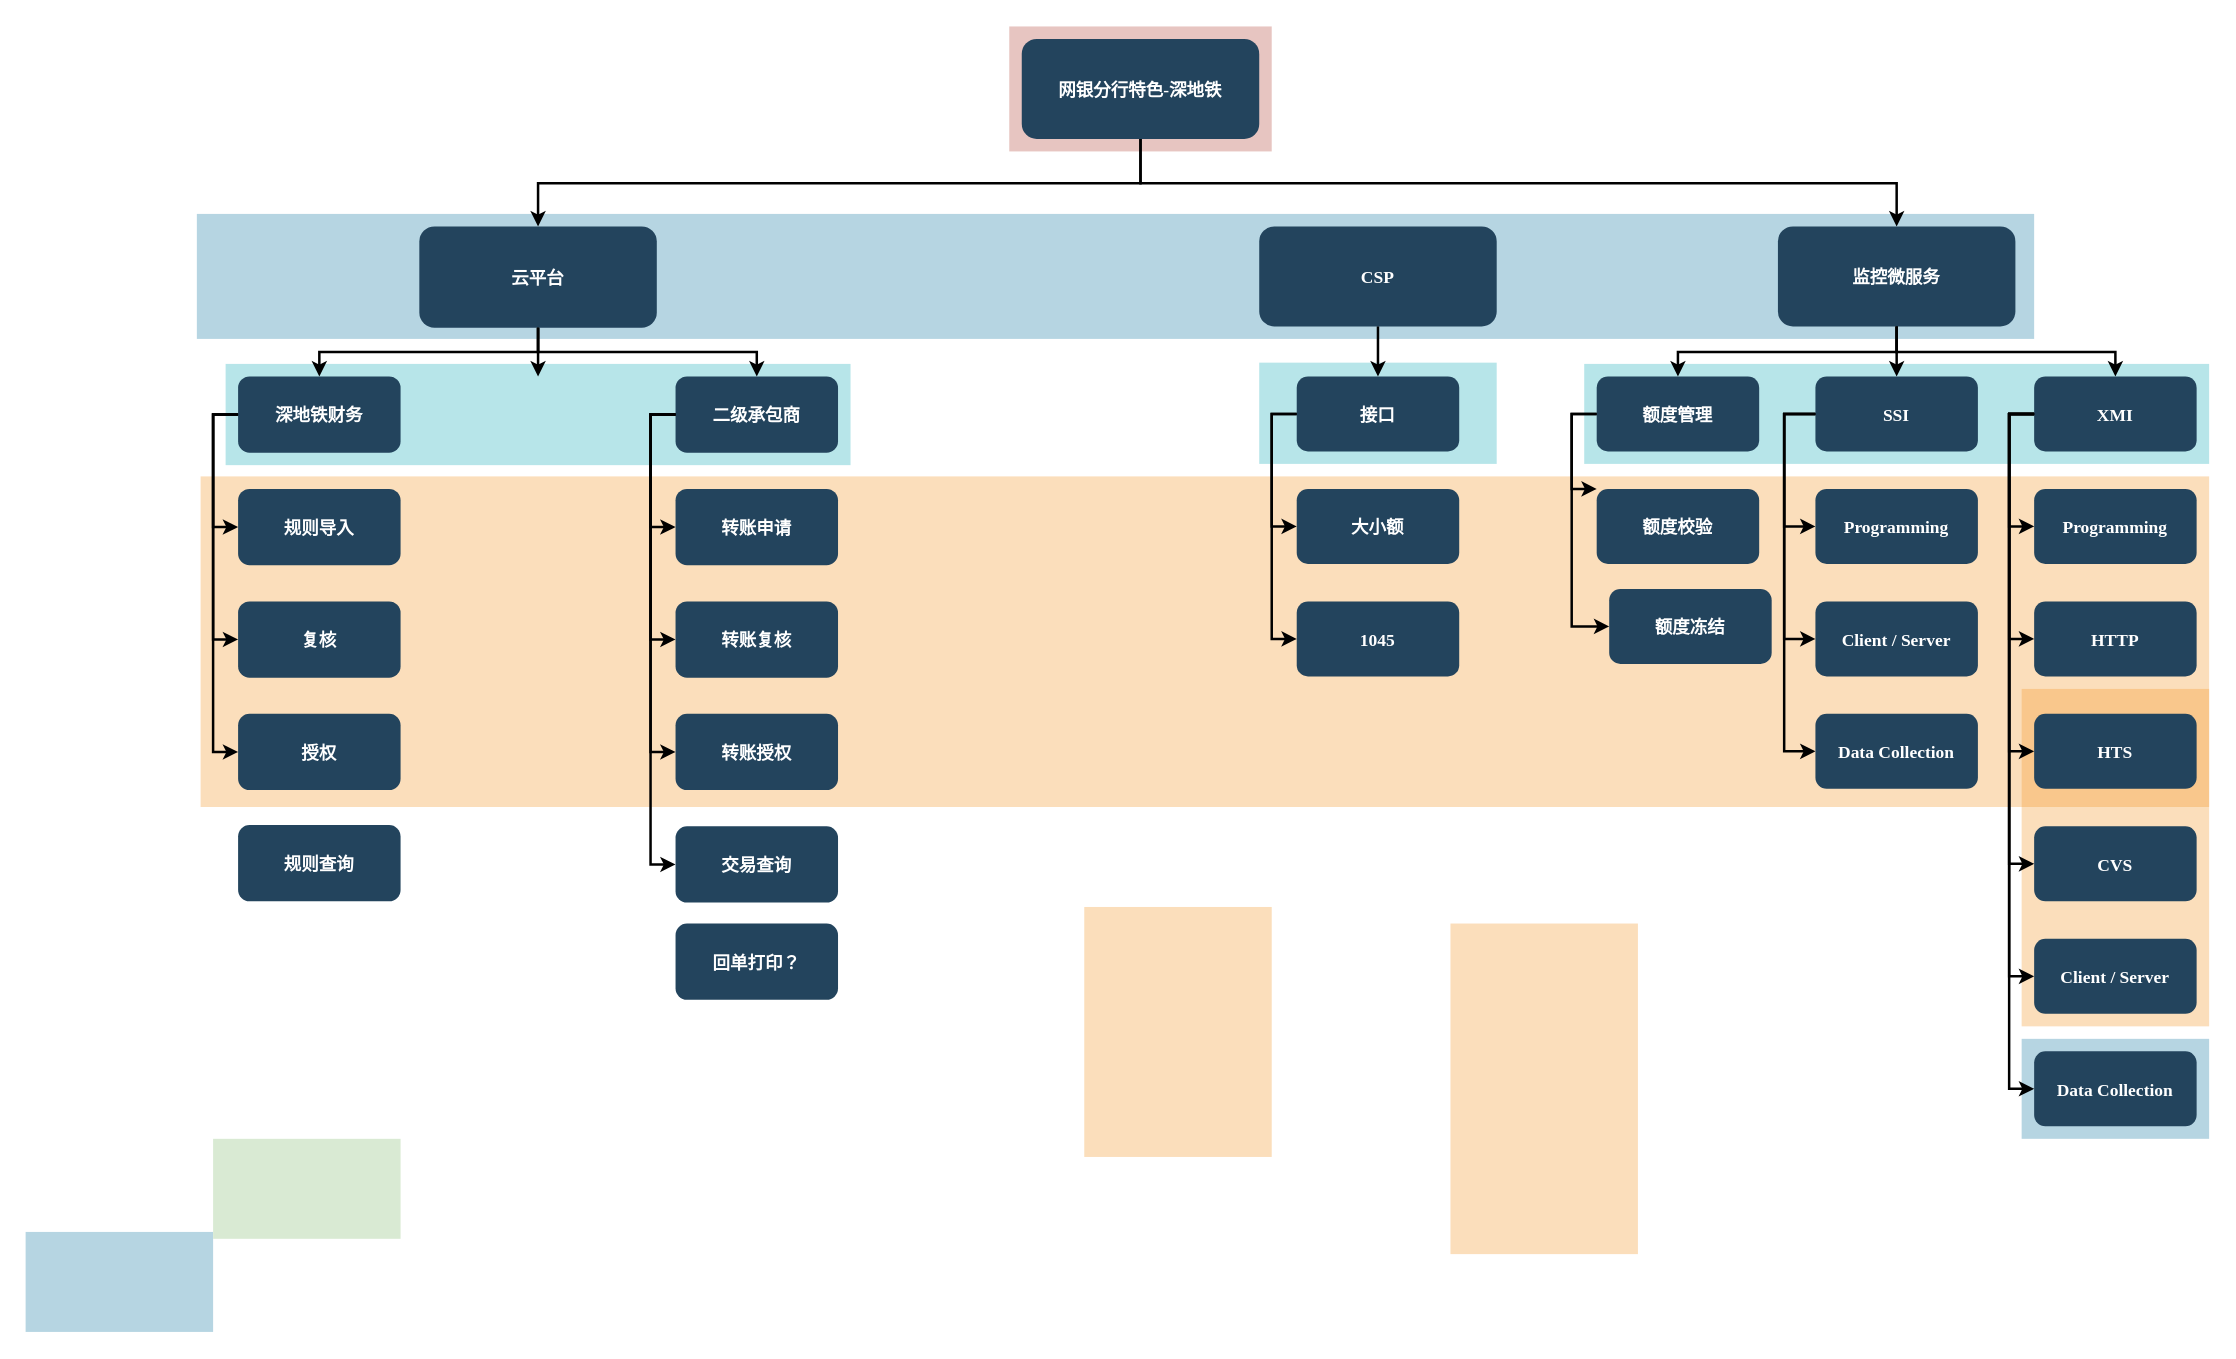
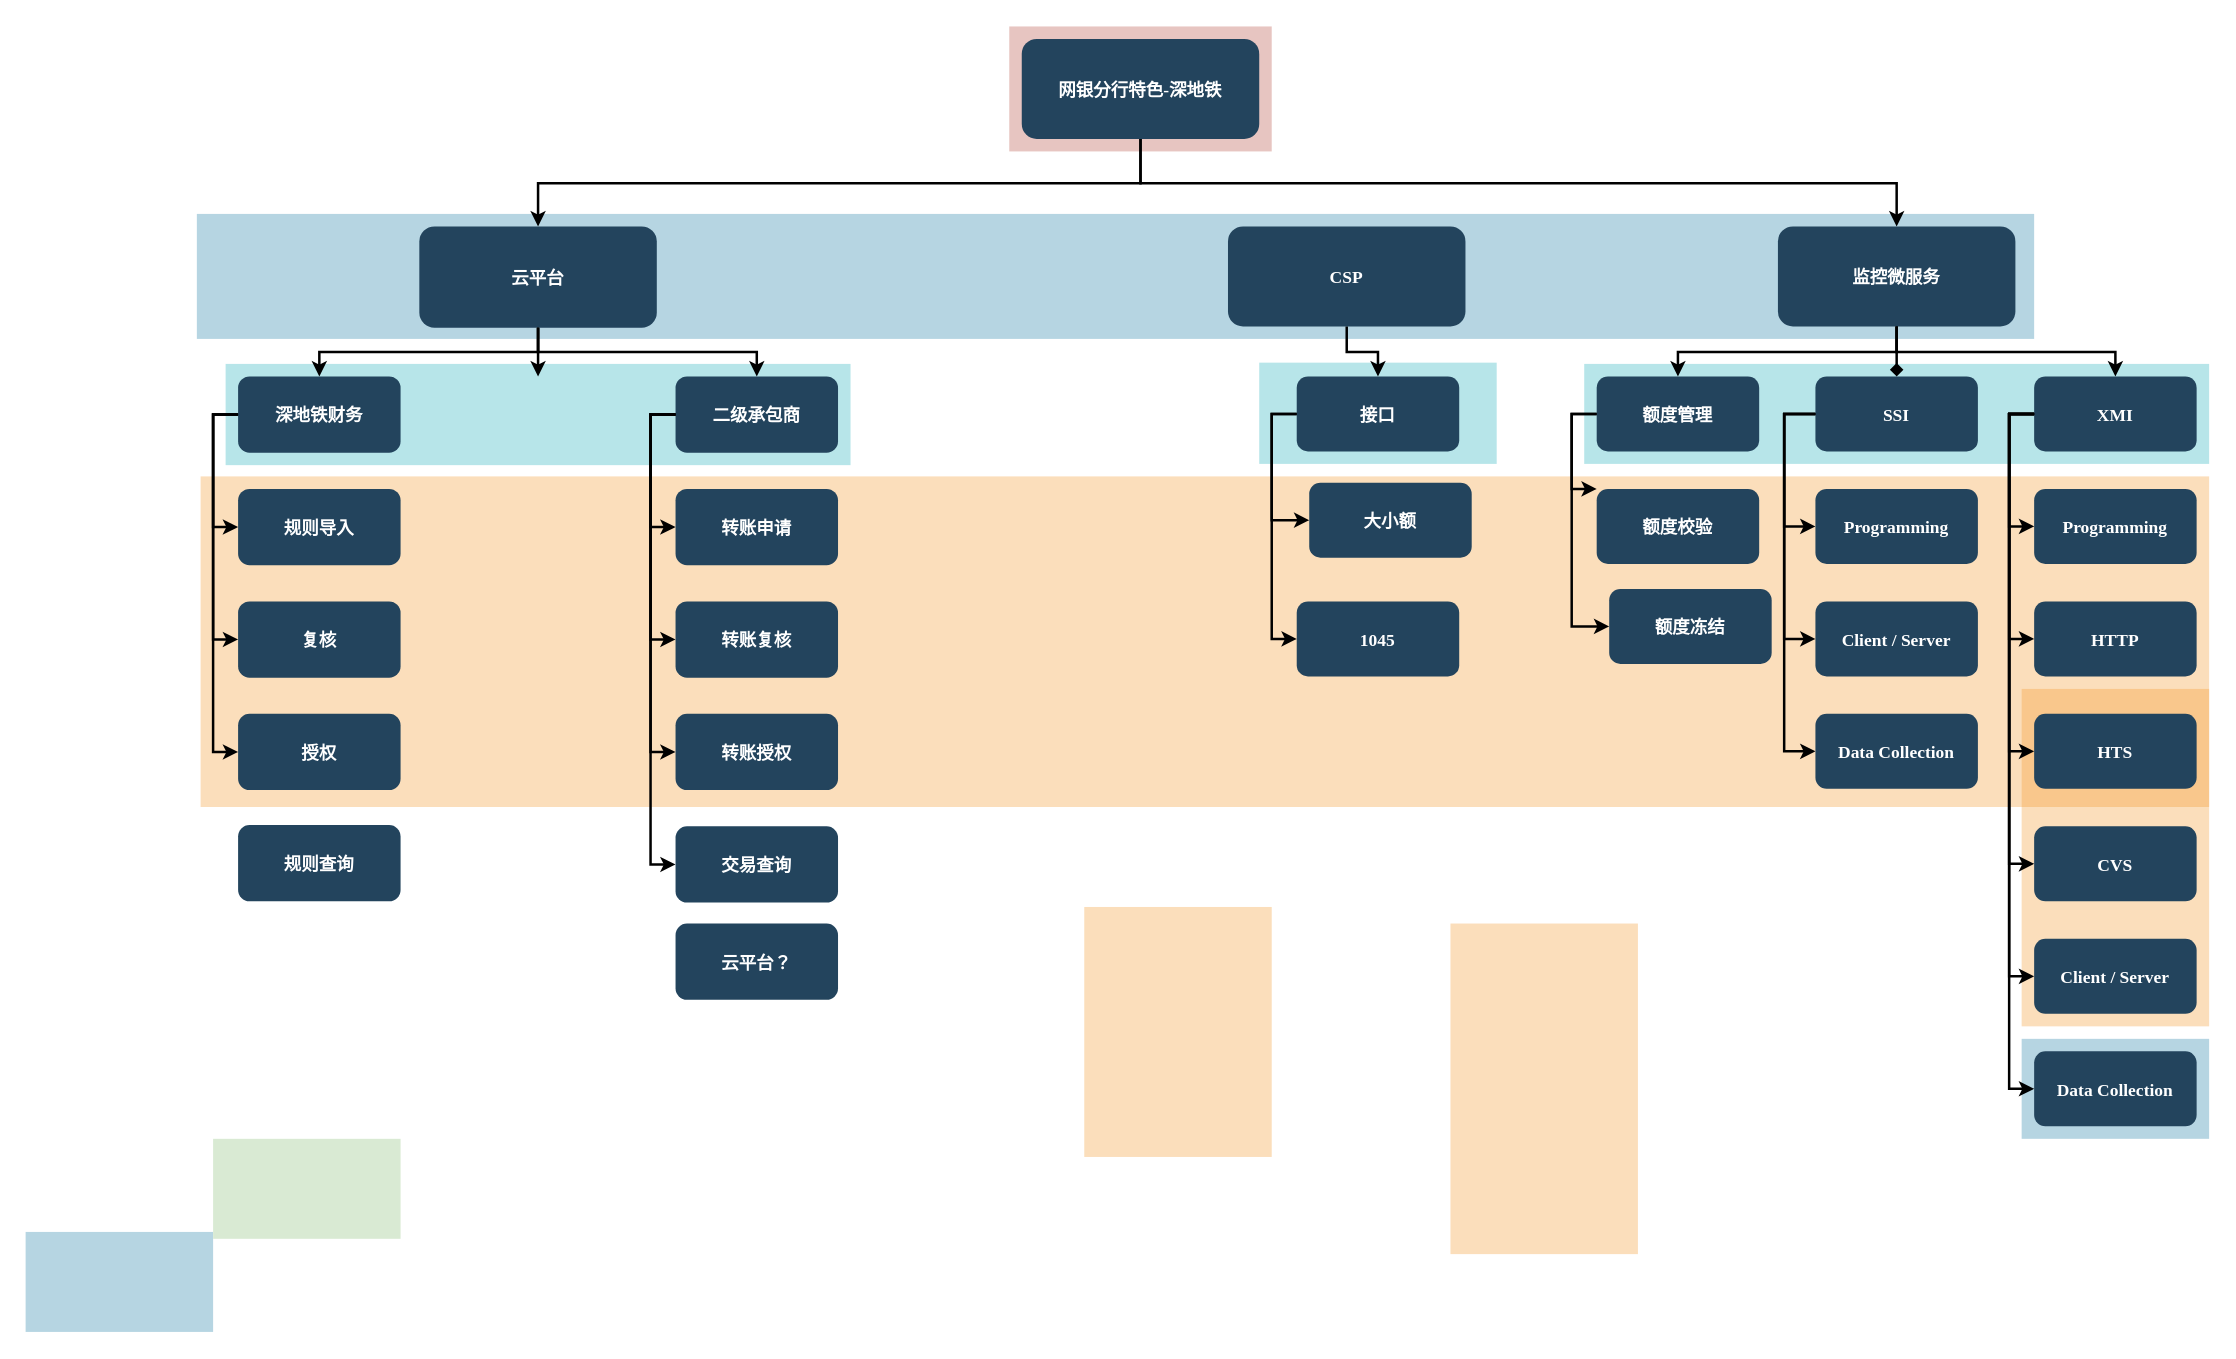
(1378, 276) -> (1347, 276)
(1897, 363) -> (1897, 362)
(1378, 526) -> (1391, 520)
(756, 963) -> (756, 963)
